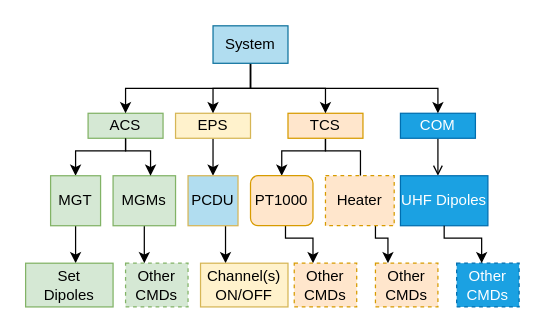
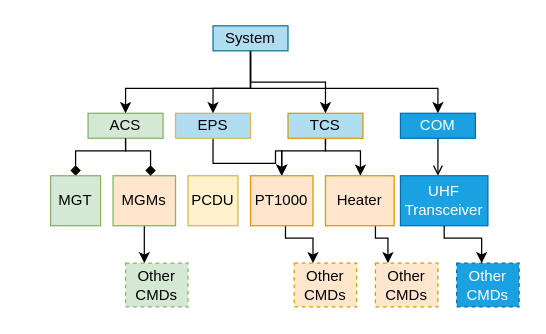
(251, 44) -> (251, 38)
(213, 126) -> (213, 126)
(326, 126) -> (326, 126)
(213, 164) -> (250, 163)
(76, 166) -> (76, 165)
(151, 166) -> (151, 165)
(361, 170) -> (361, 166)
(144, 201) -> (144, 201)
(213, 201) -> (213, 201)
(282, 201) -> (282, 201)
(360, 201) -> (360, 201)
(444, 201) -> (444, 201)
(76, 240) -> none
(226, 240) -> none
(69, 285) -> none
(244, 285) -> none
